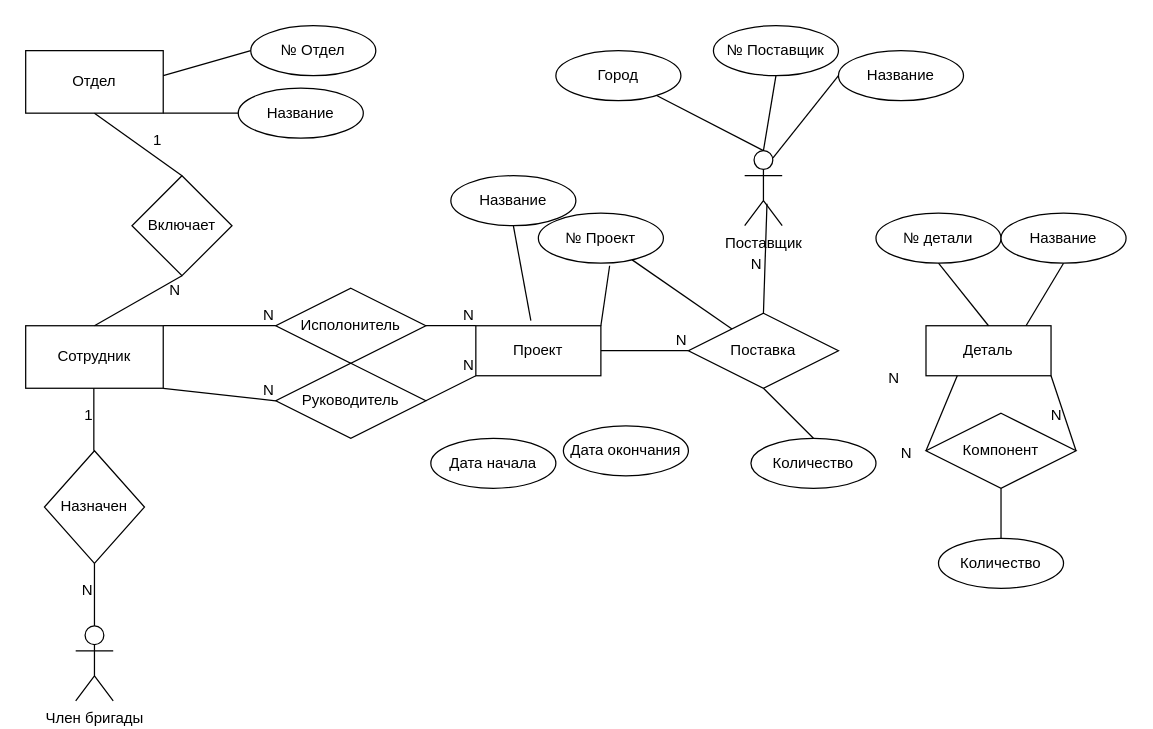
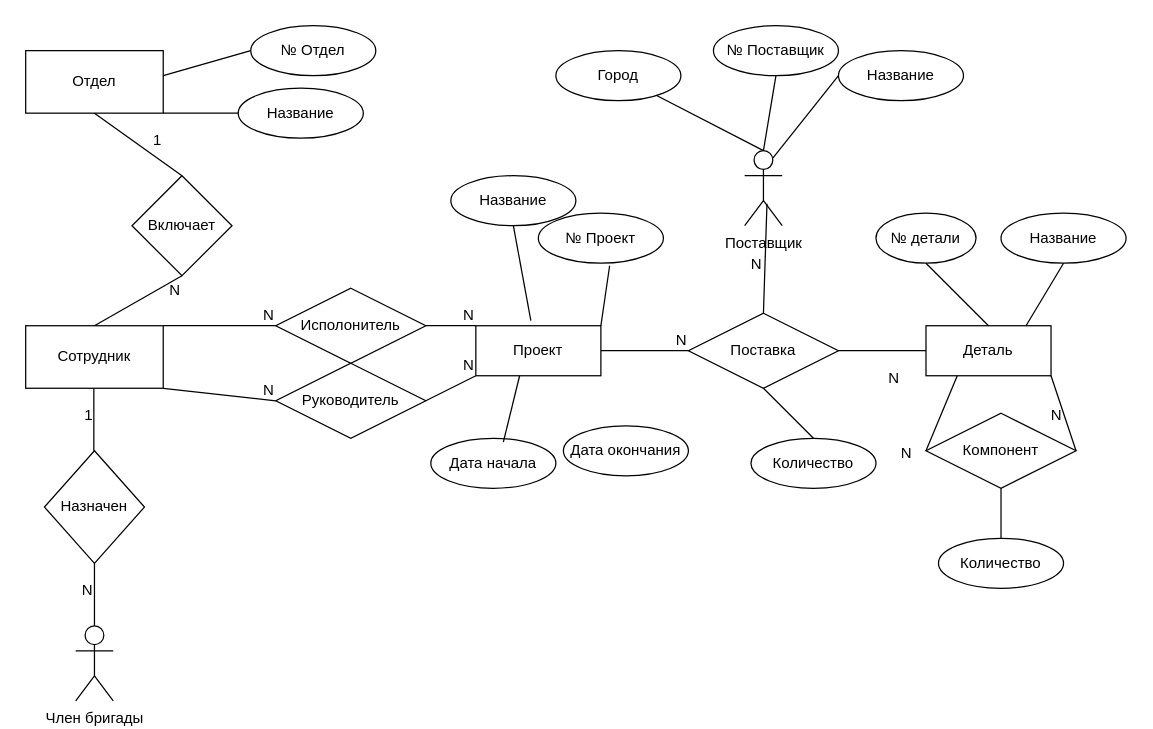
(938, 238) -> (926, 238)
(682, 295) -> (881, 351)
none -> (511, 409)
